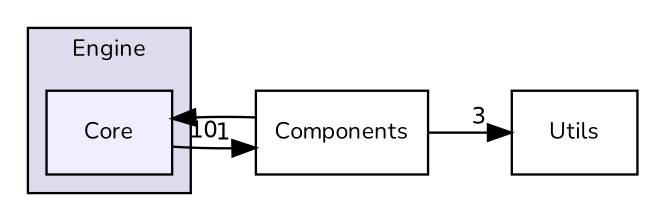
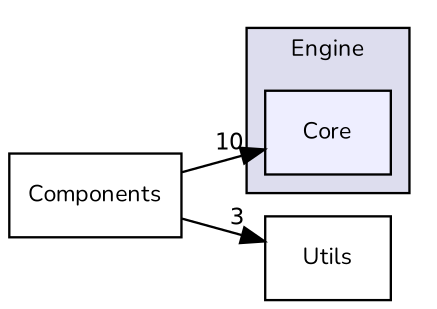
(205, 148) -> none
